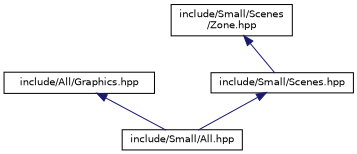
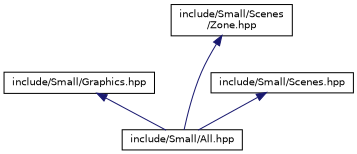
(263, 58) -> (196, 85)
(79, 83) -> (79, 83)
